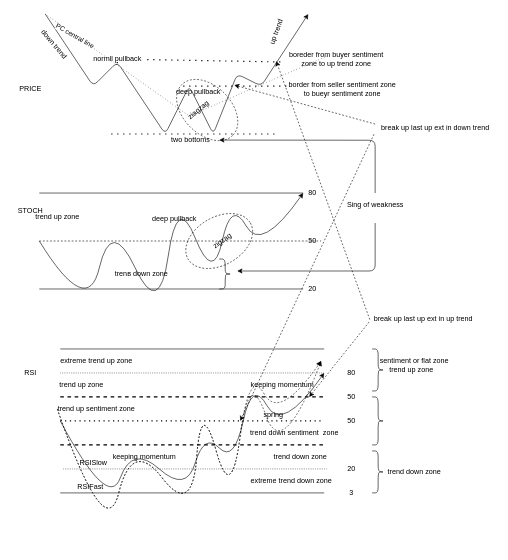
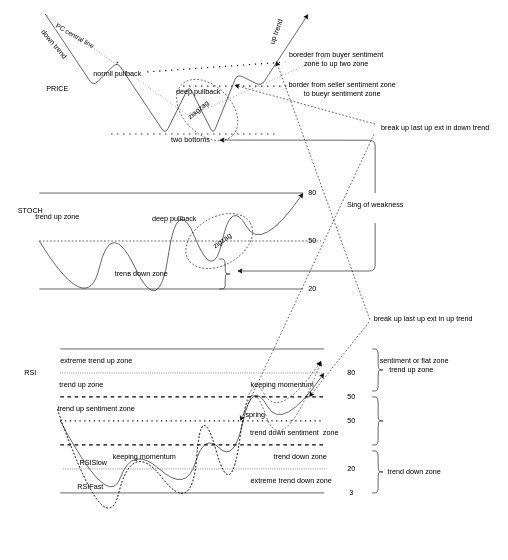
(117, 59) -> (117, 74)
(337, 59) -> (337, 59)
(30, 89) -> (57, 89)
(273, 415) -> (255, 415)
